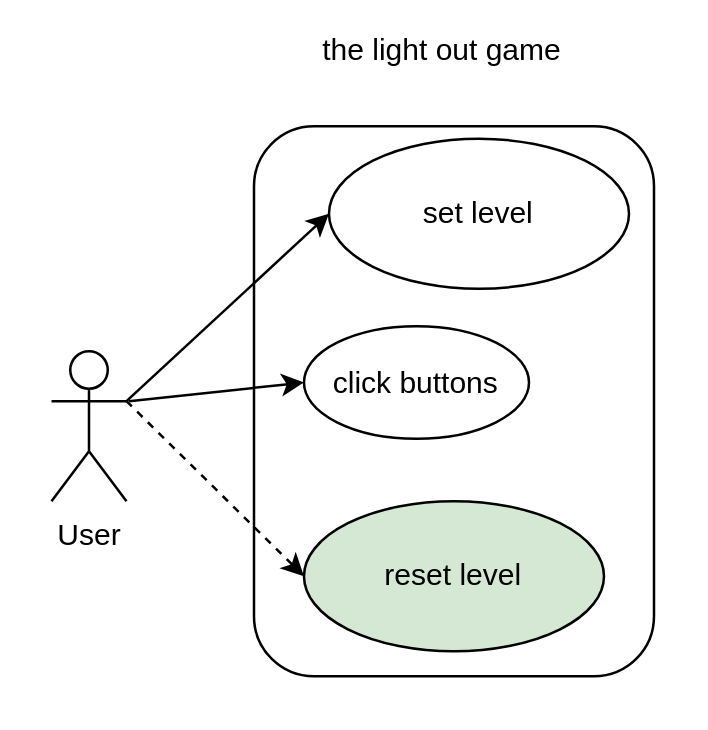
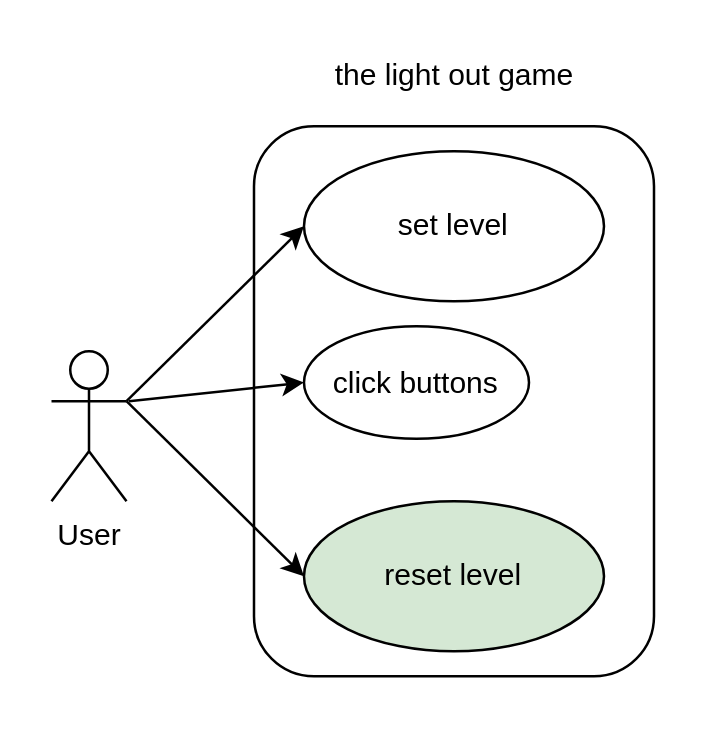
(441, 51) -> (454, 76)
(479, 214) -> (454, 226)
(208, 482) -> (208, 482)
